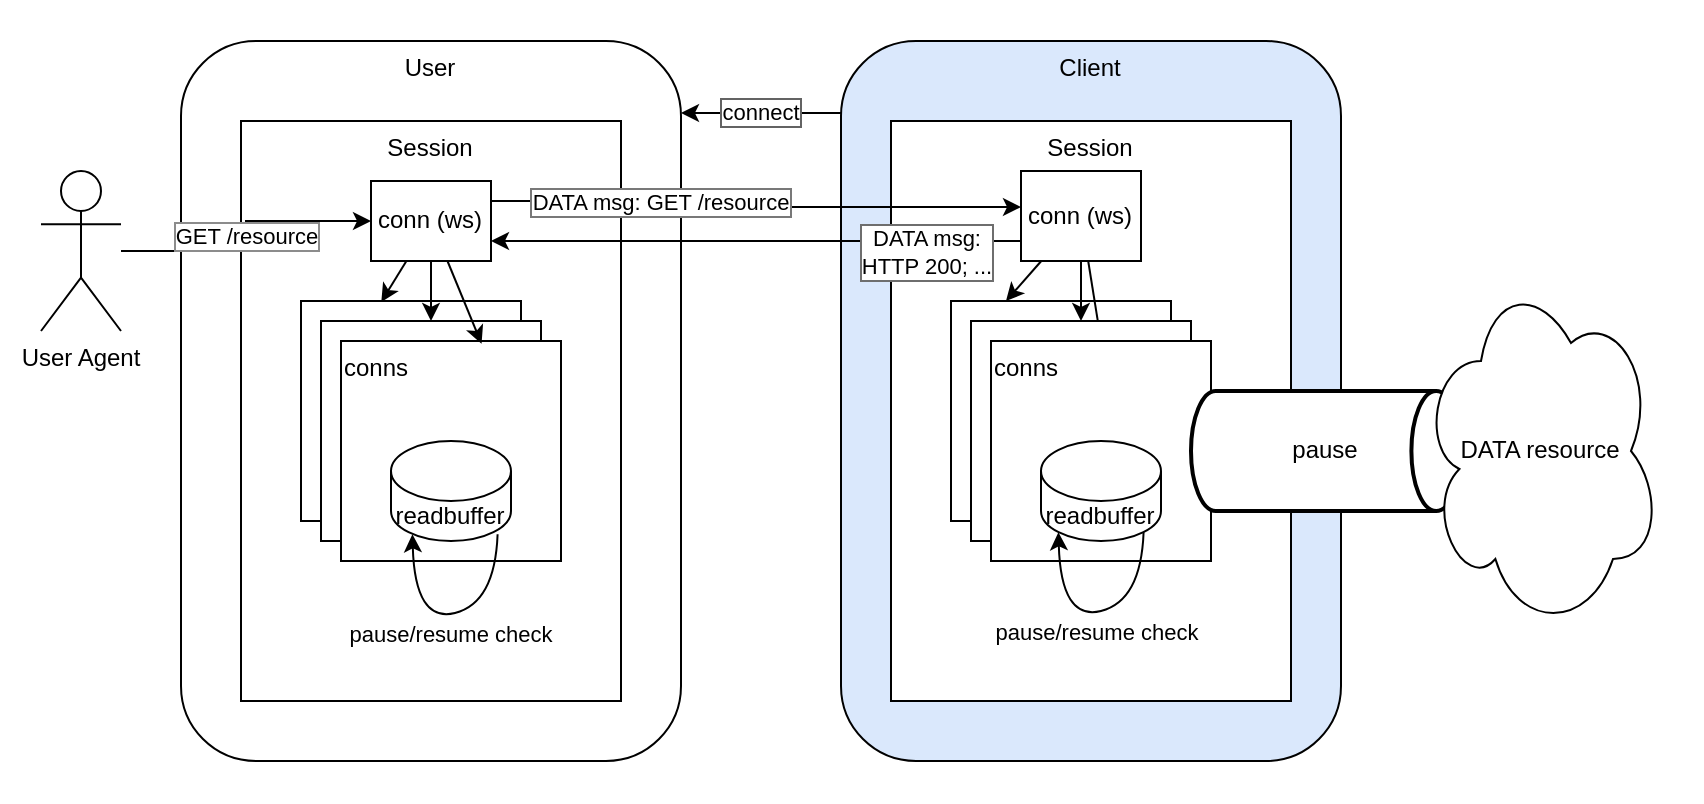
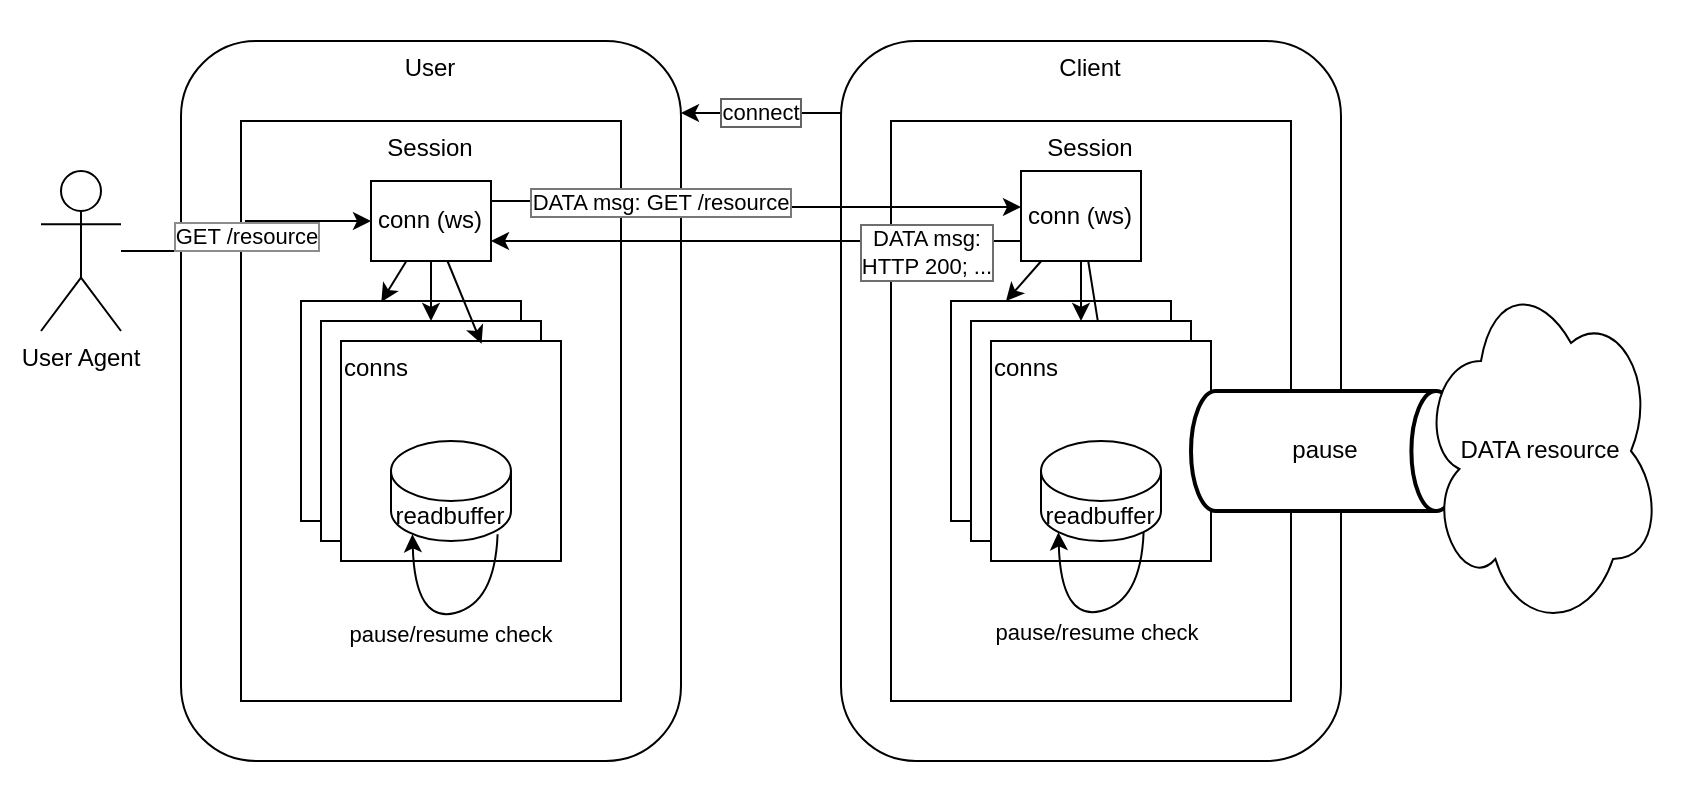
(1091, 69) -> (1091, 69)
